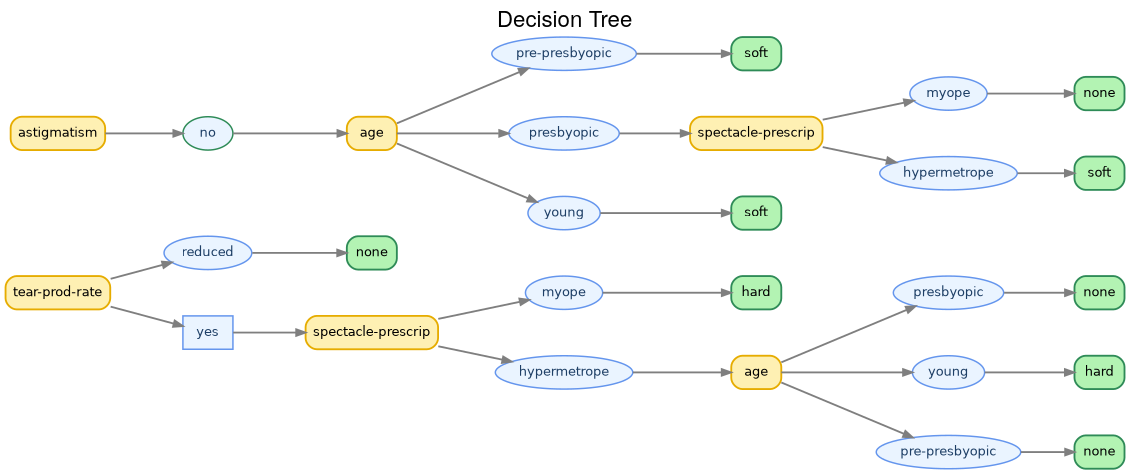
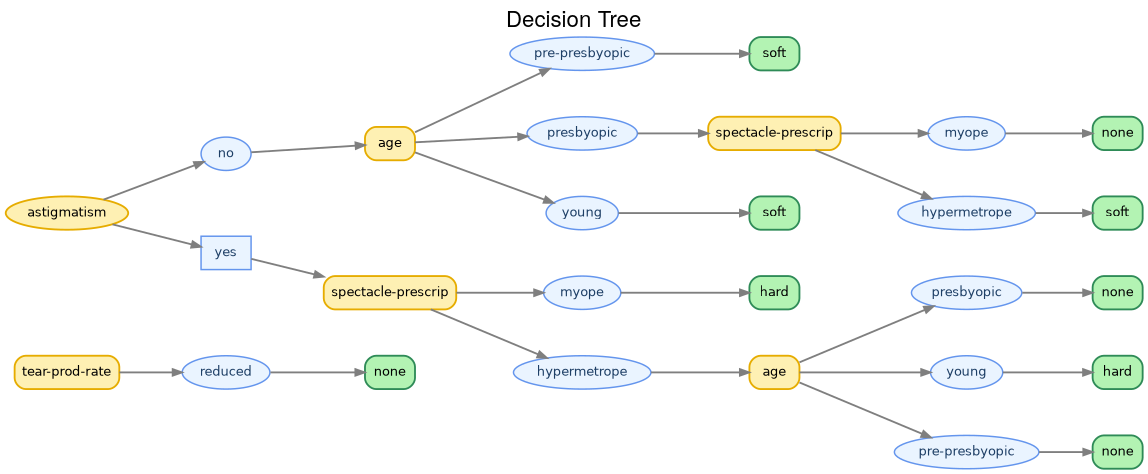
(58, 133) -> (67, 213)
(208, 133) -> (226, 154)
(142, 315) -> (152, 234)
